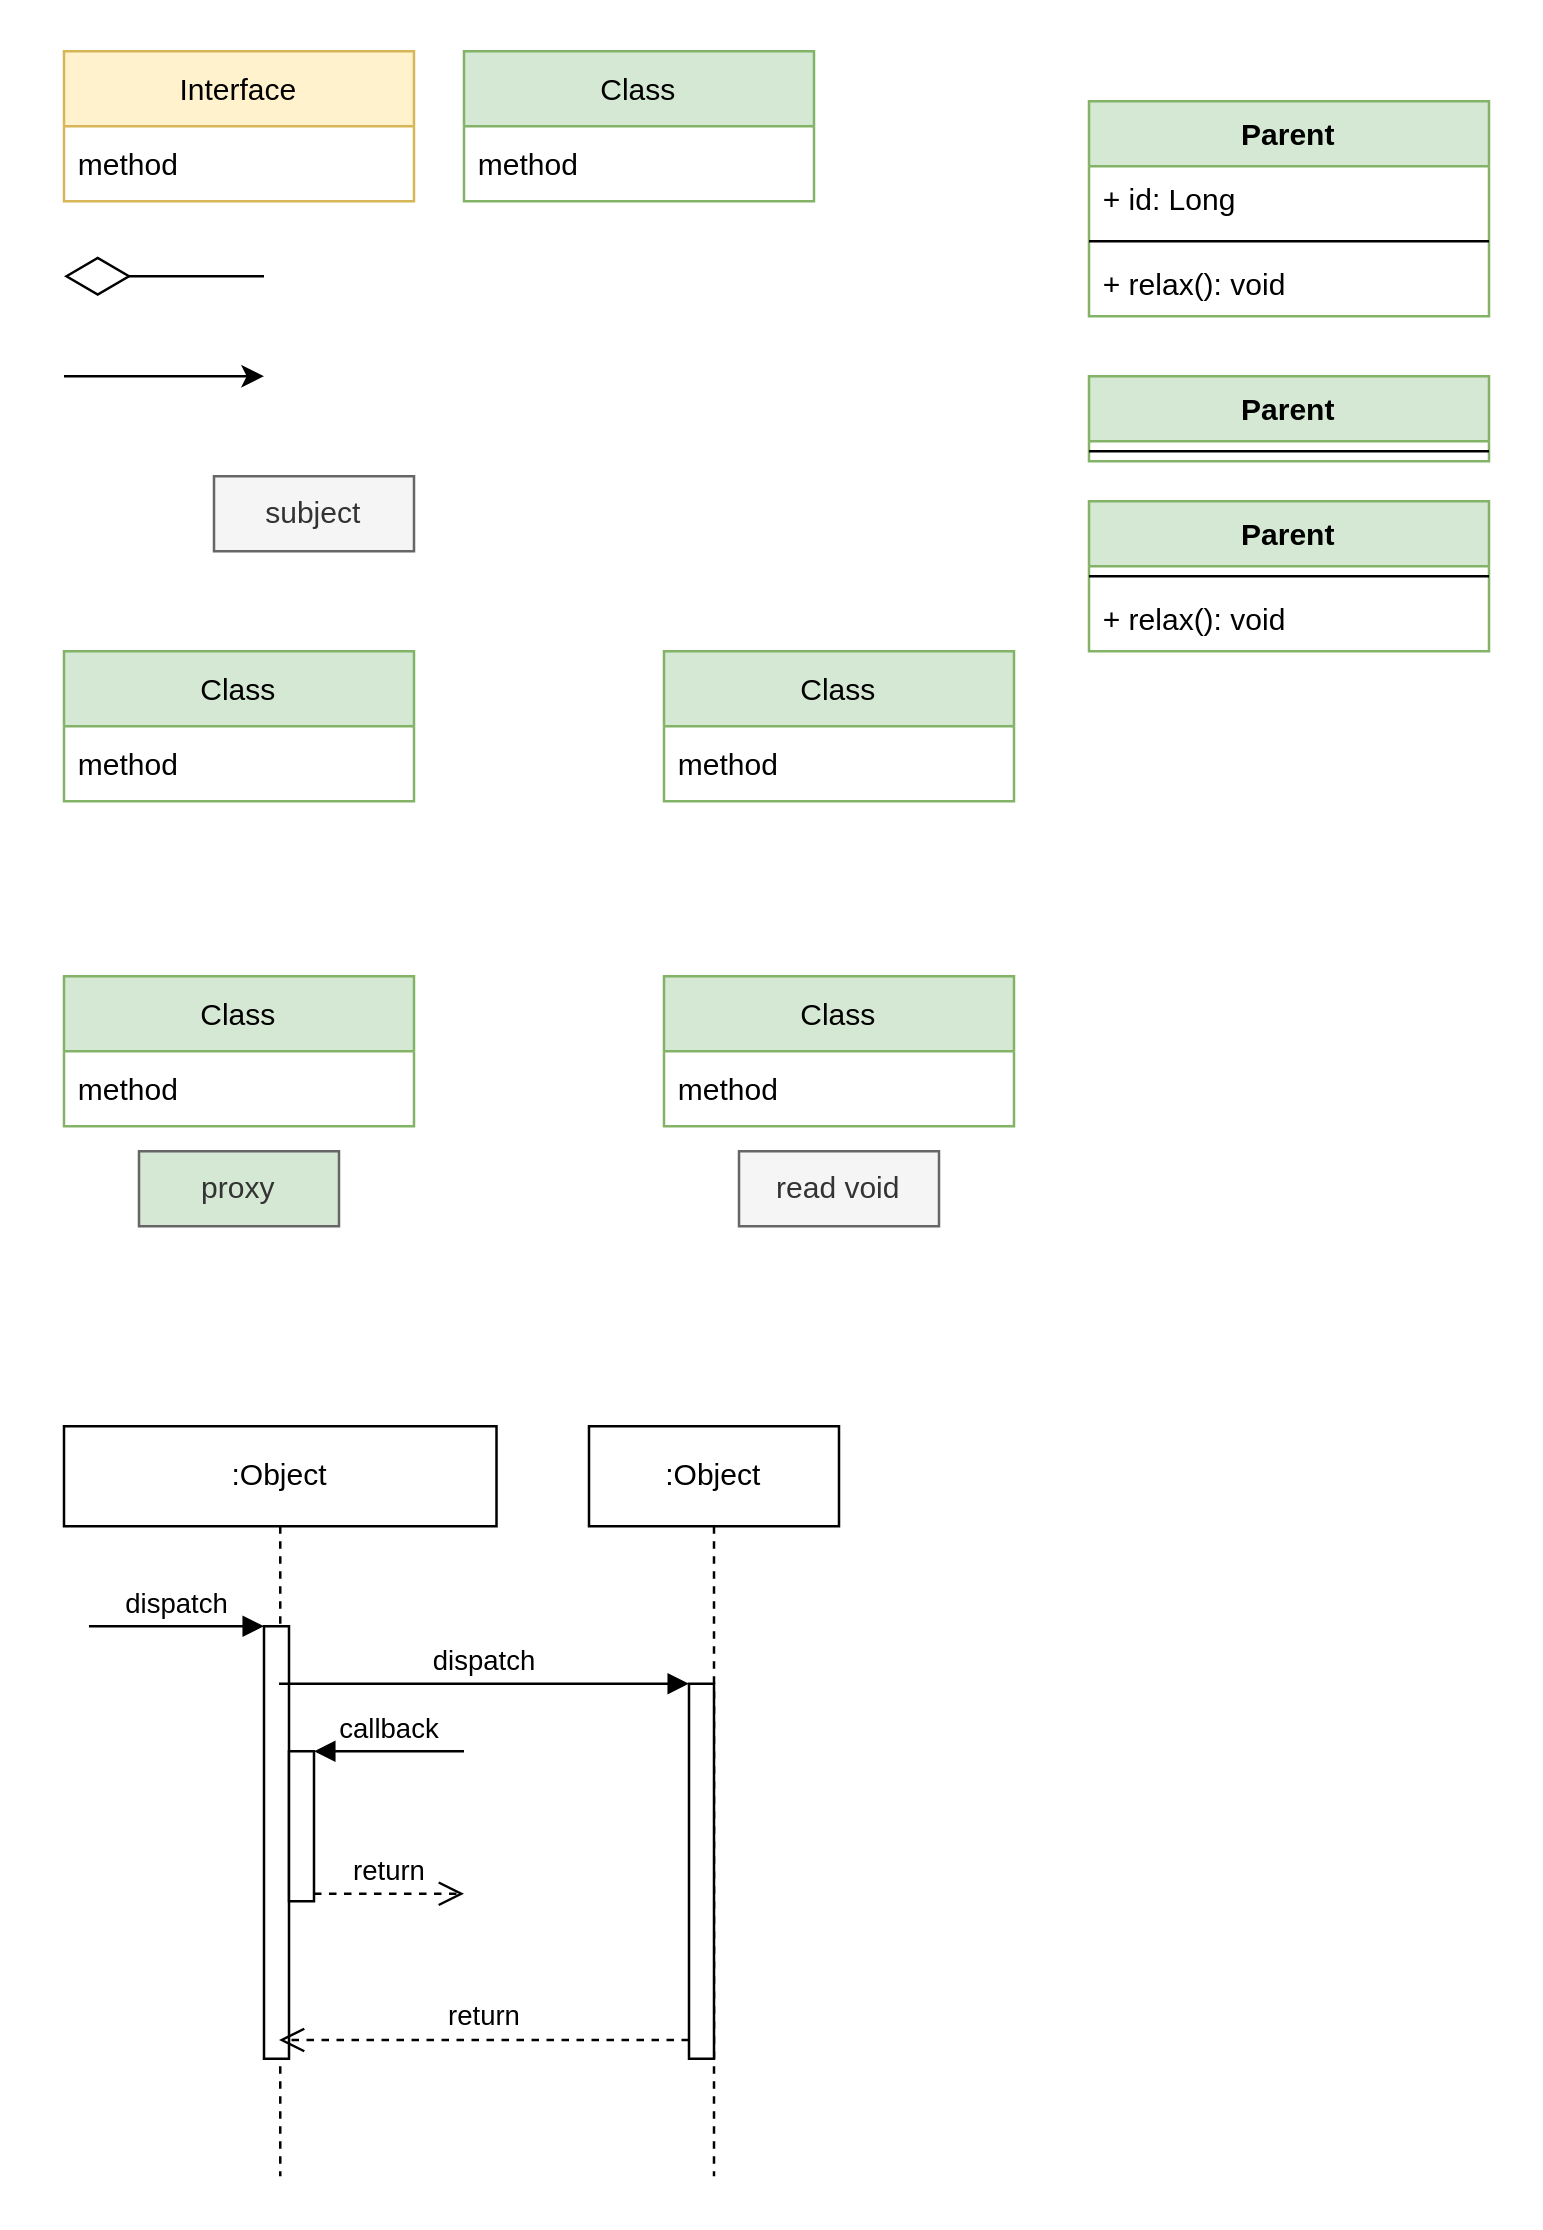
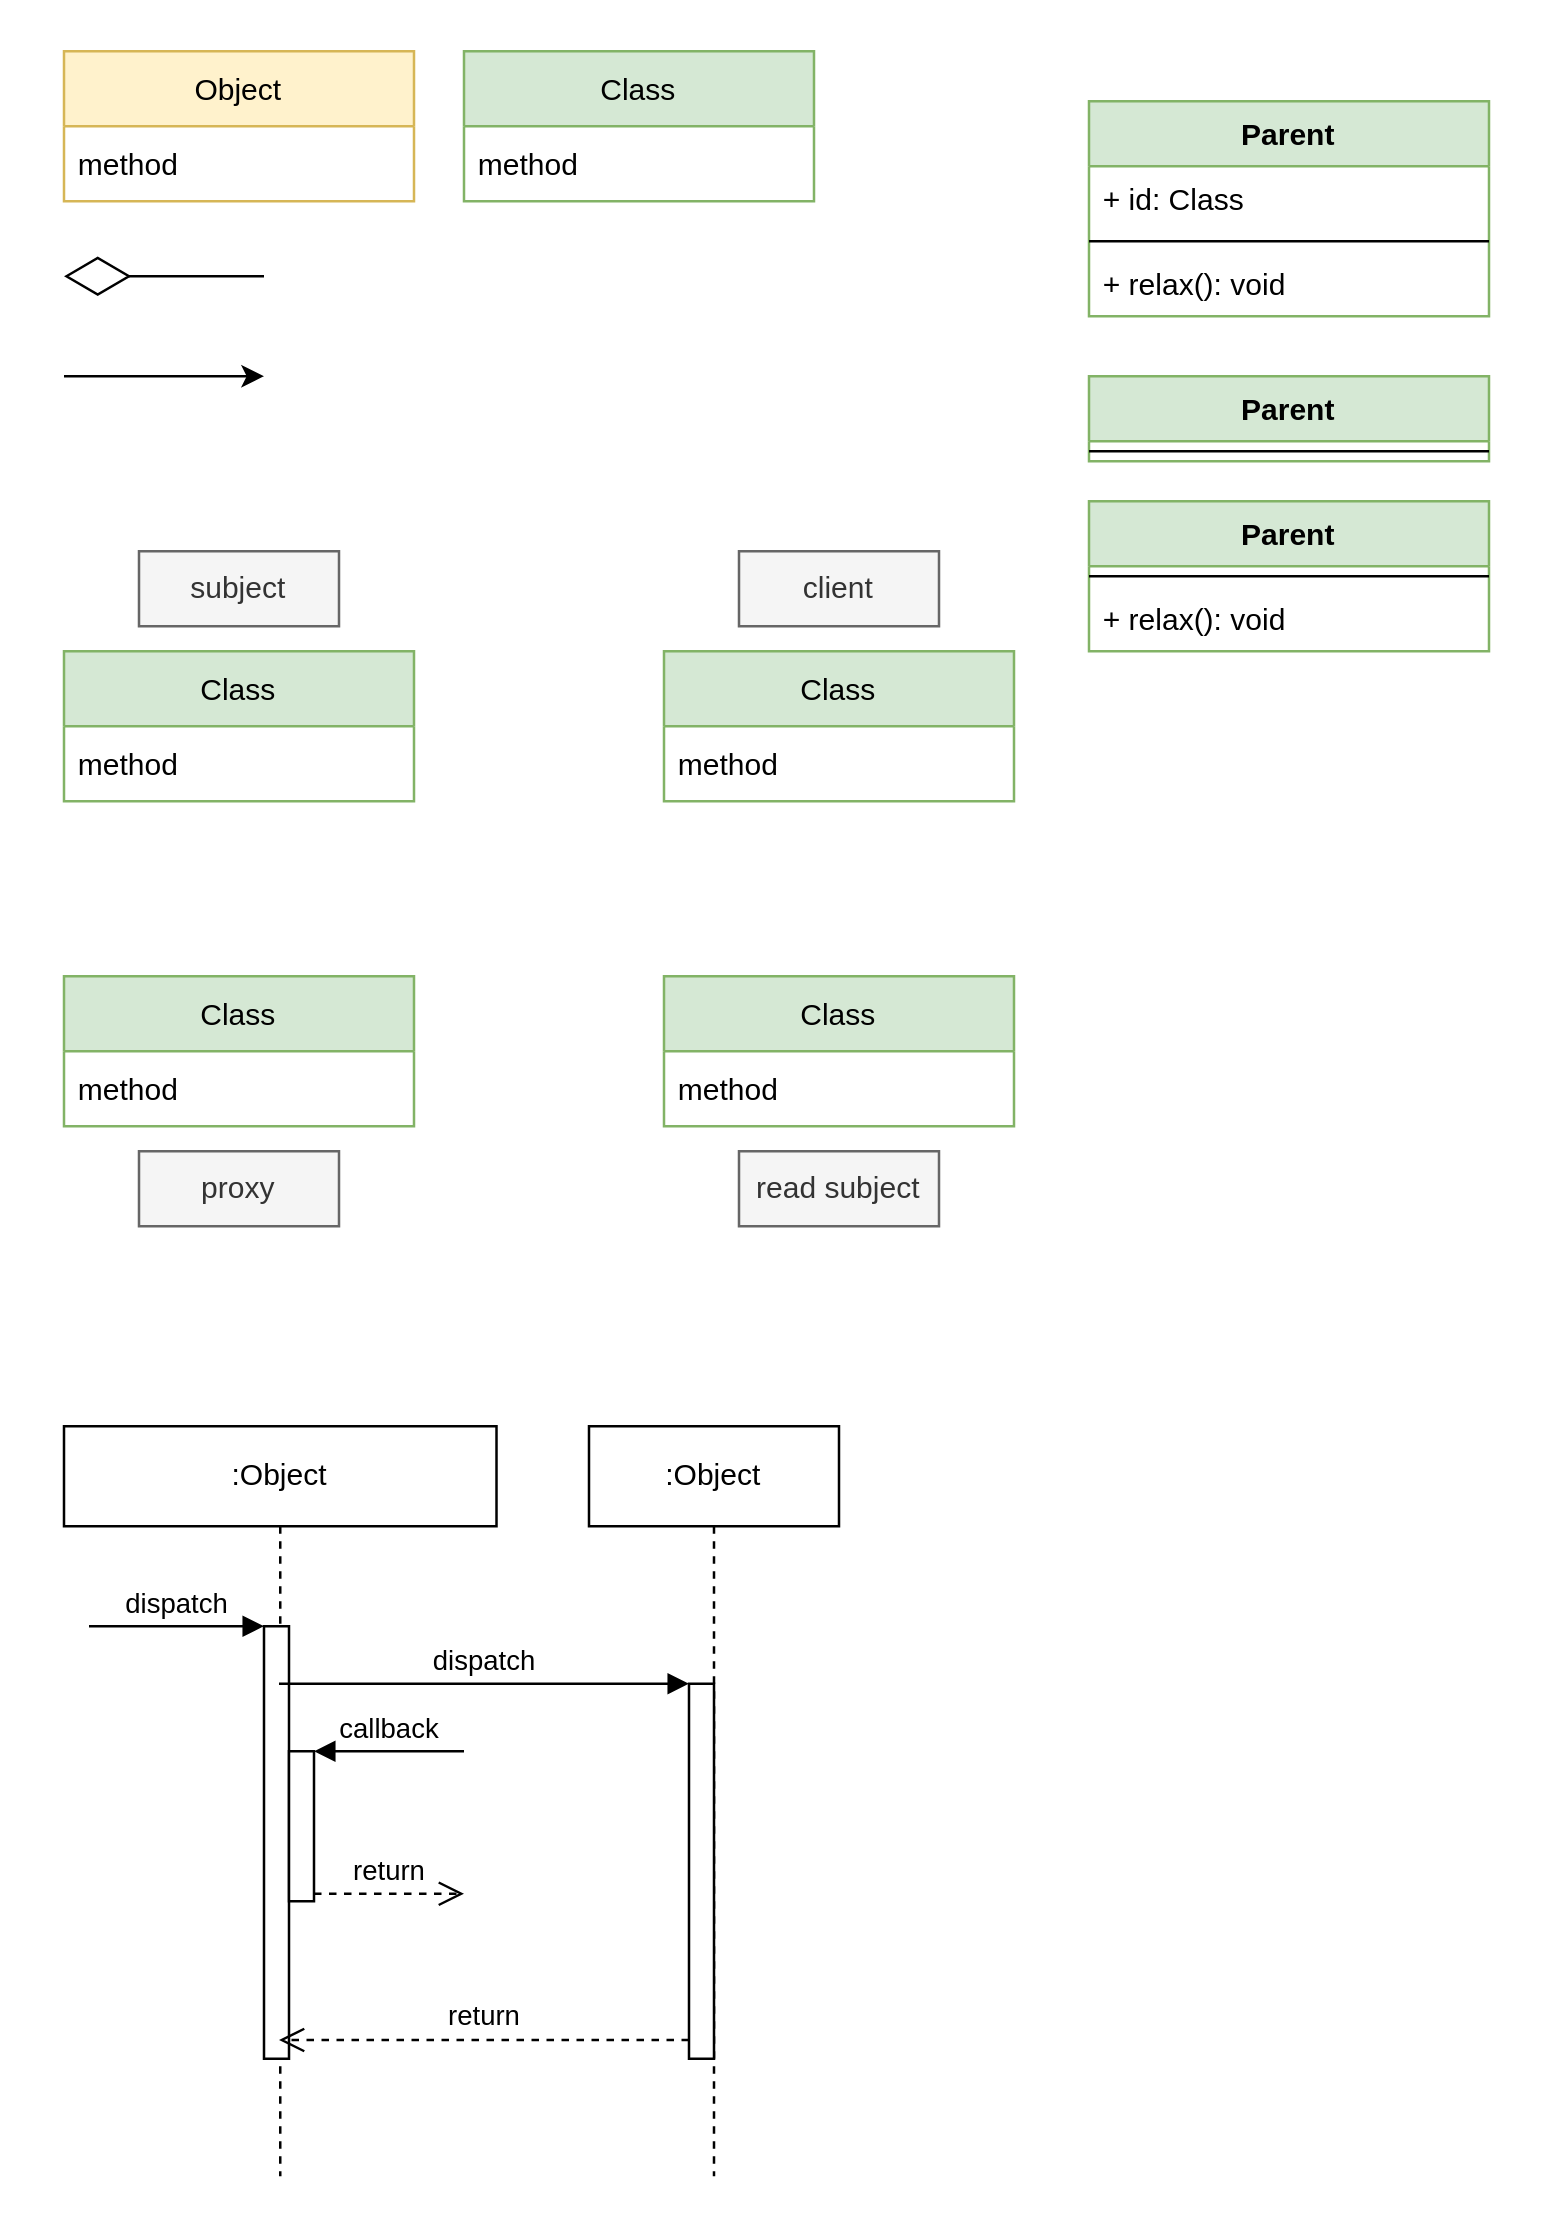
(238, 90) -> (238, 90)
(1171, 200) -> (1175, 200)
(314, 514) -> (239, 589)
none -> (839, 589)
(239, 1189) -> (239, 1189)
(839, 1189) -> (839, 1189)
